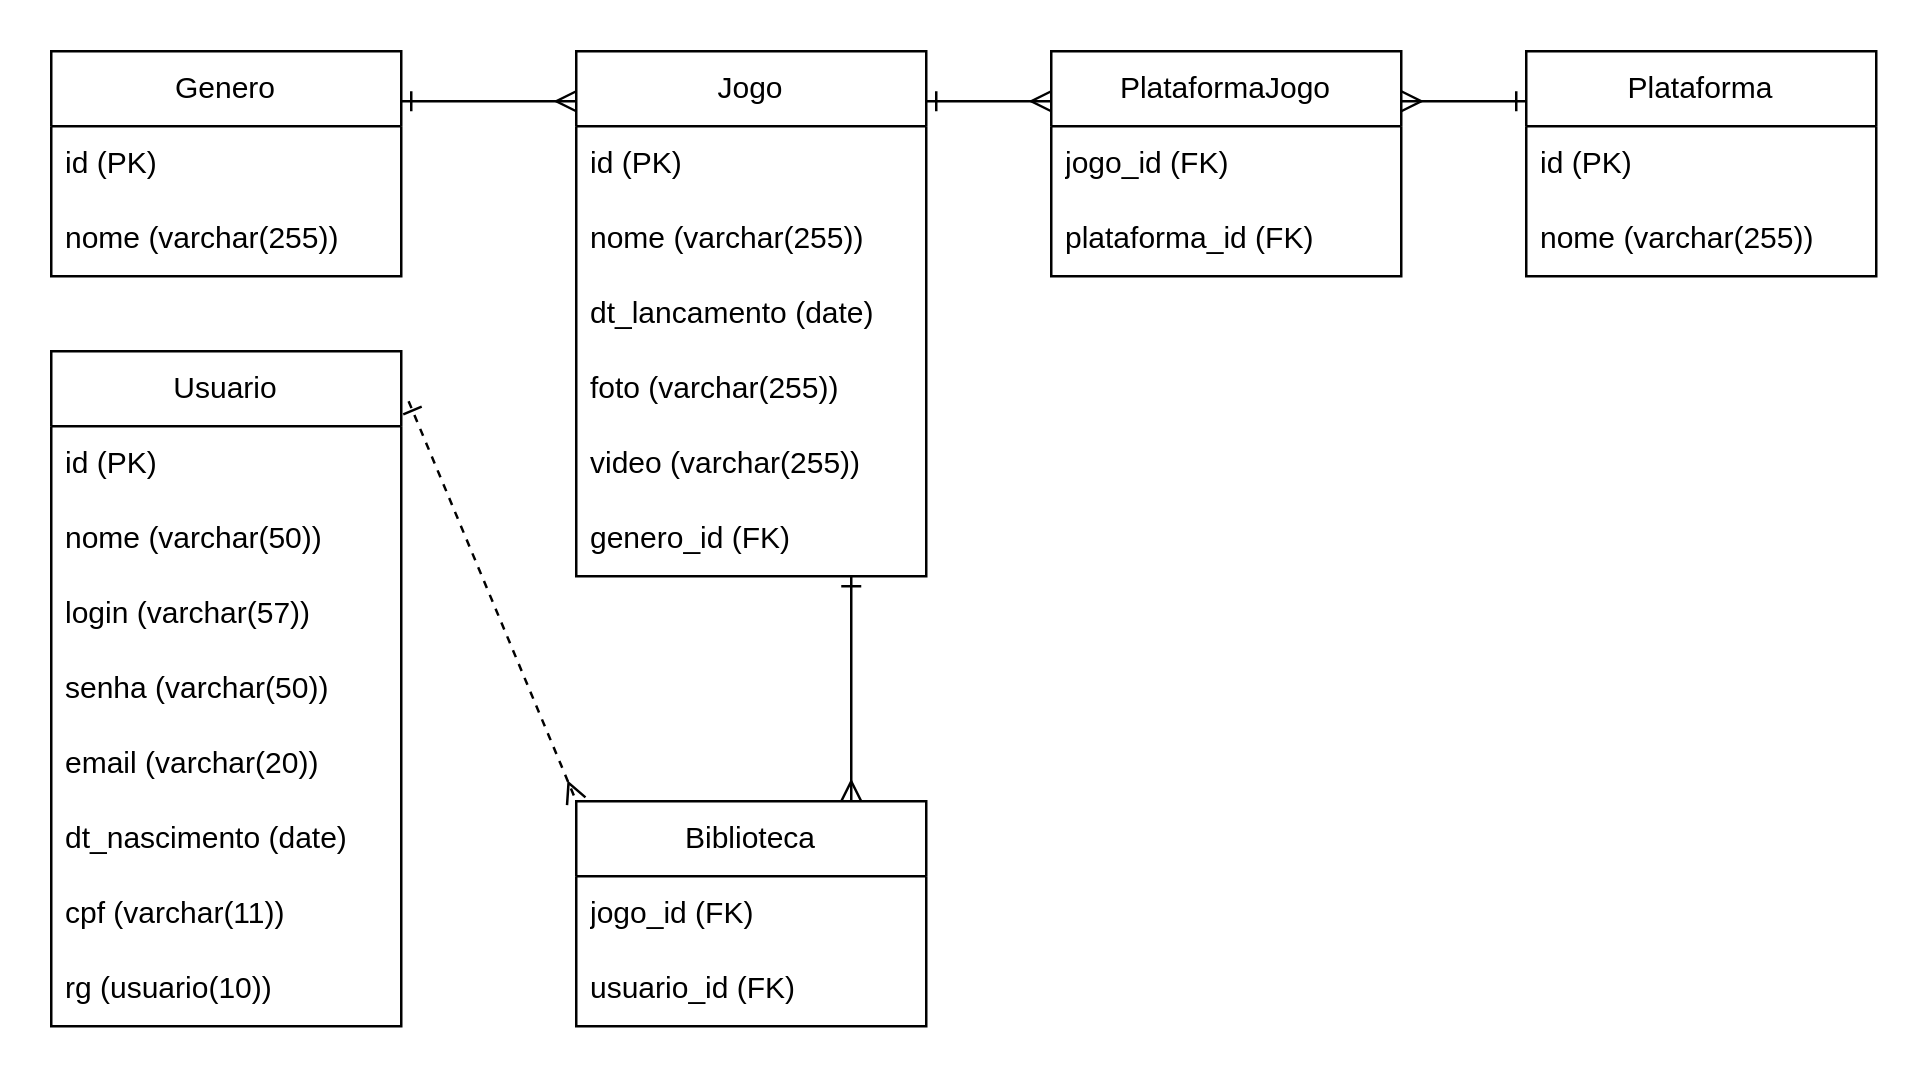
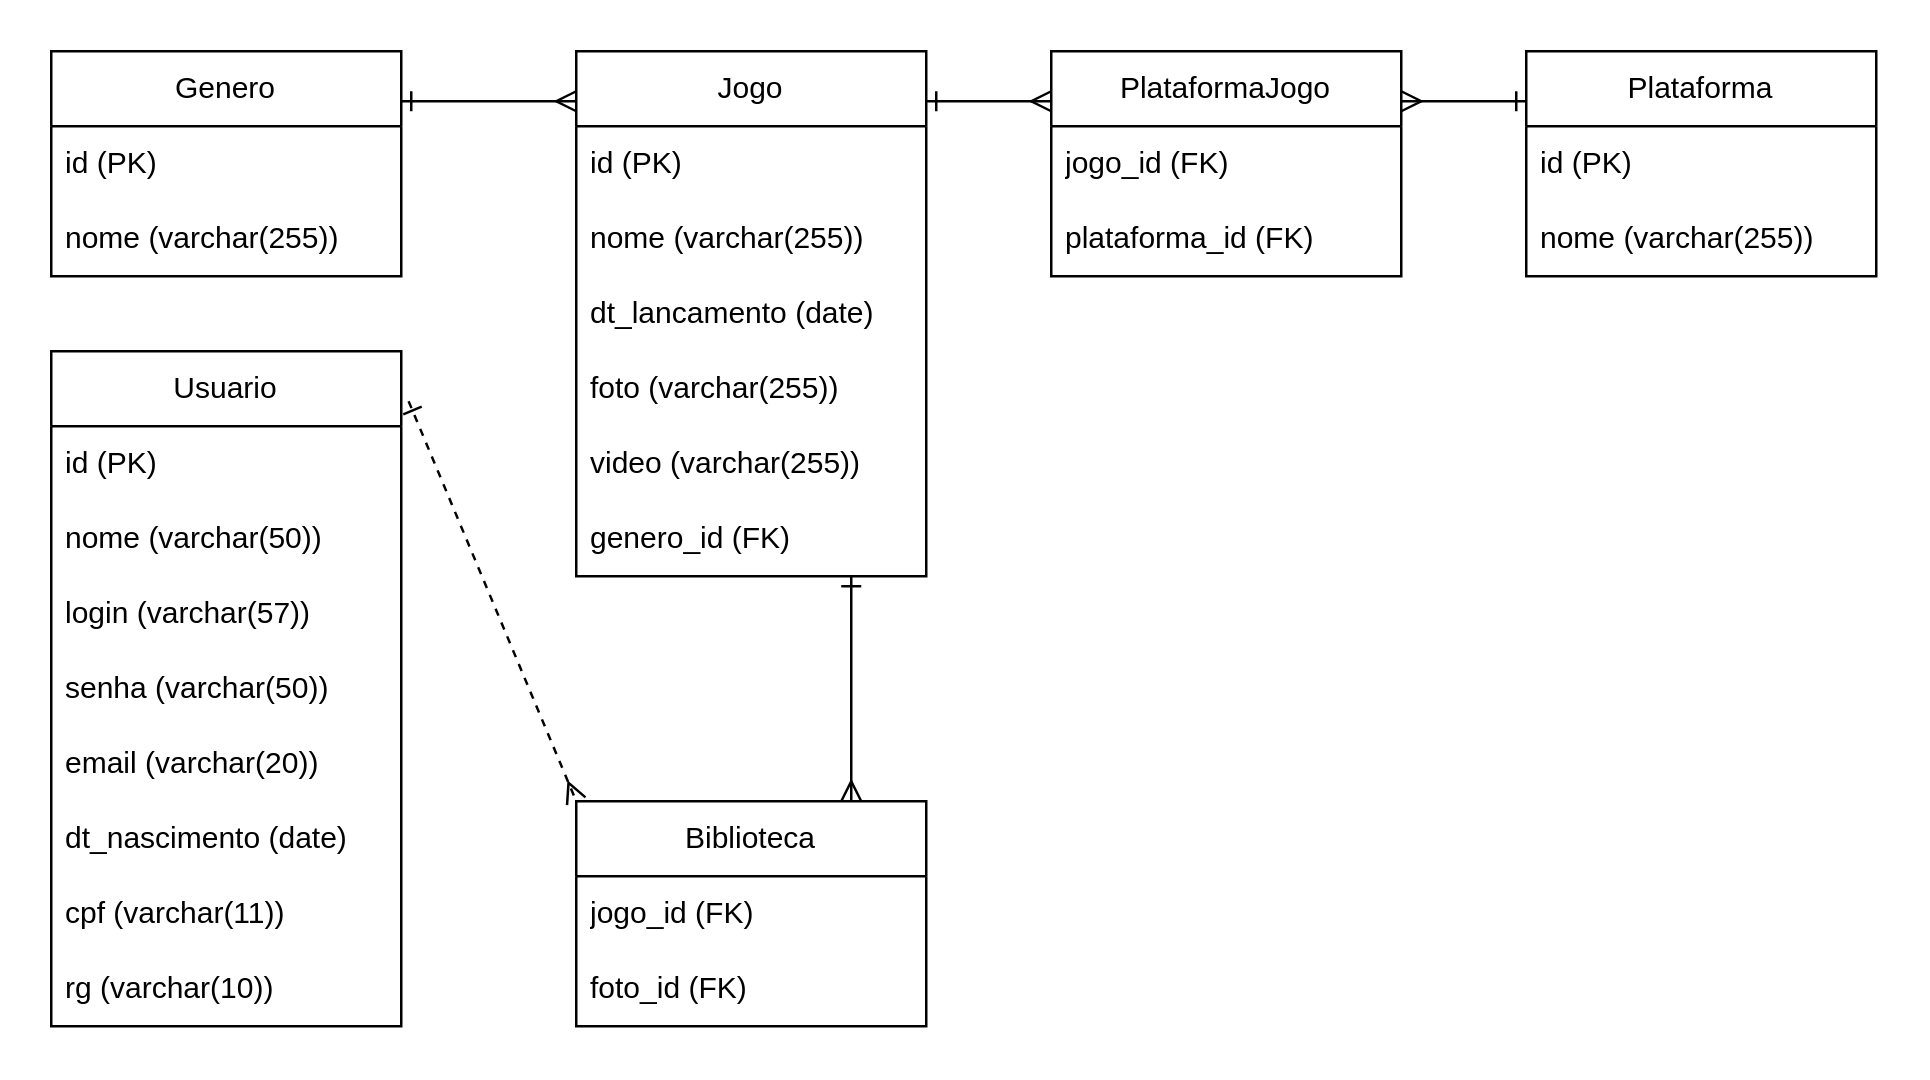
(193, 989) -> (197, 989)
(706, 989) -> (684, 989)
